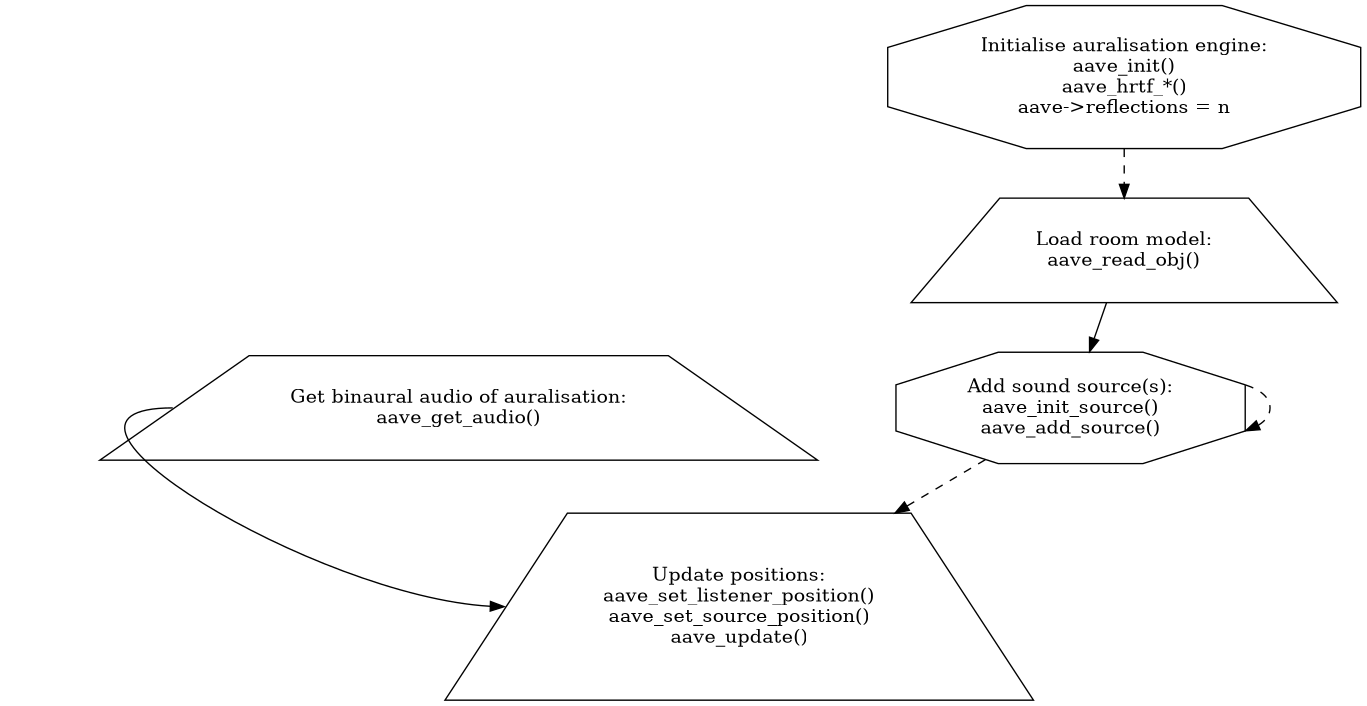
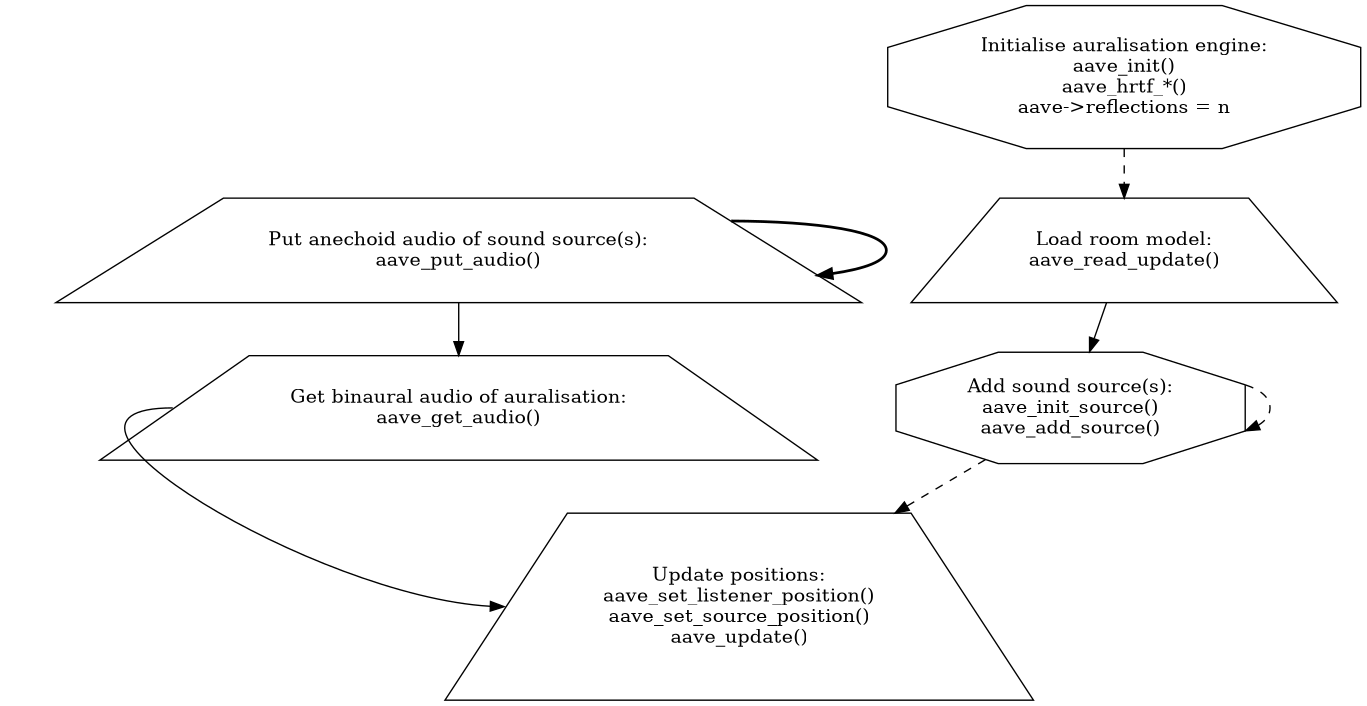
none -> (459, 250)
(1124, 250) -> (1124, 250)
